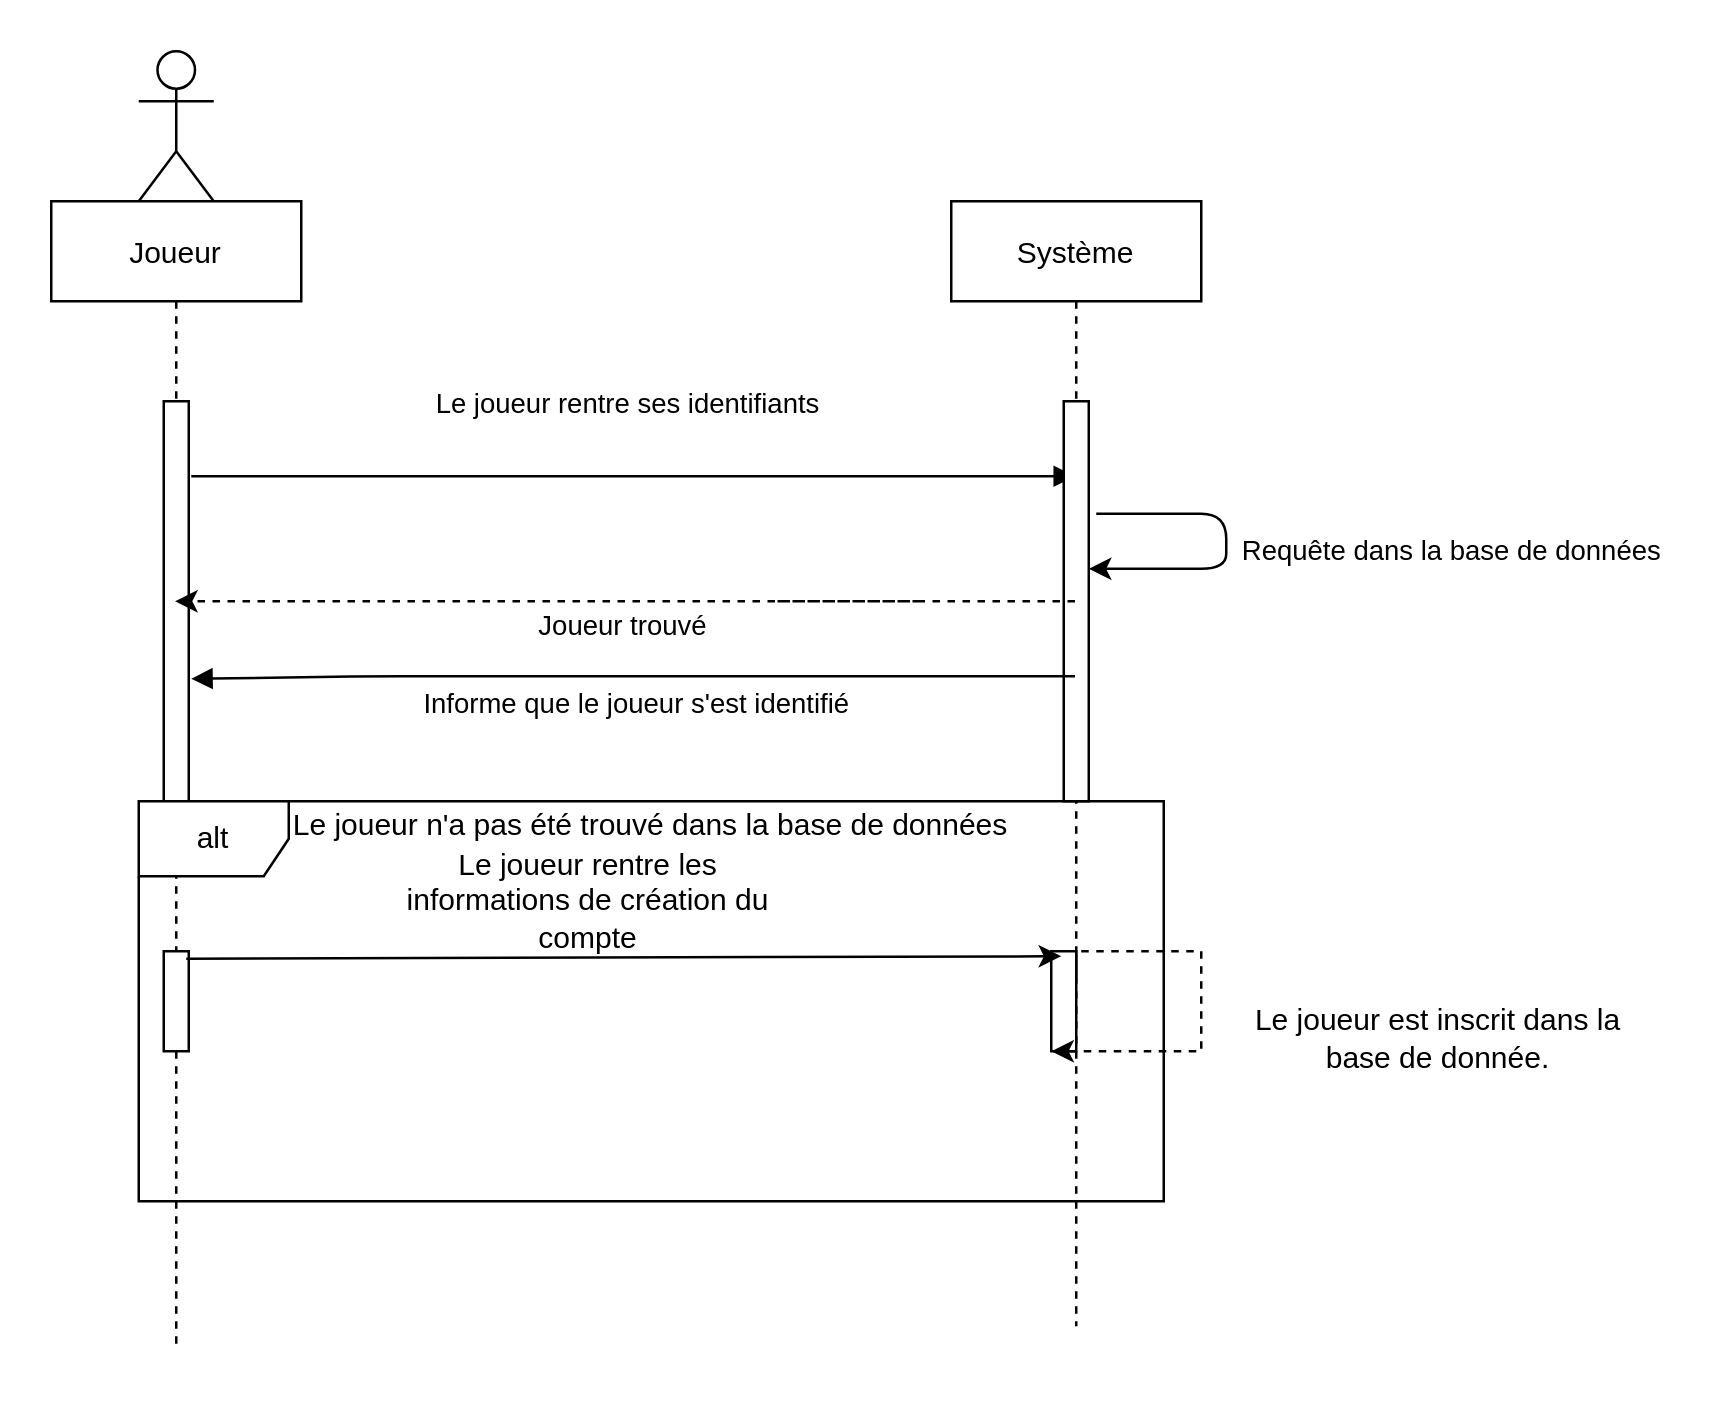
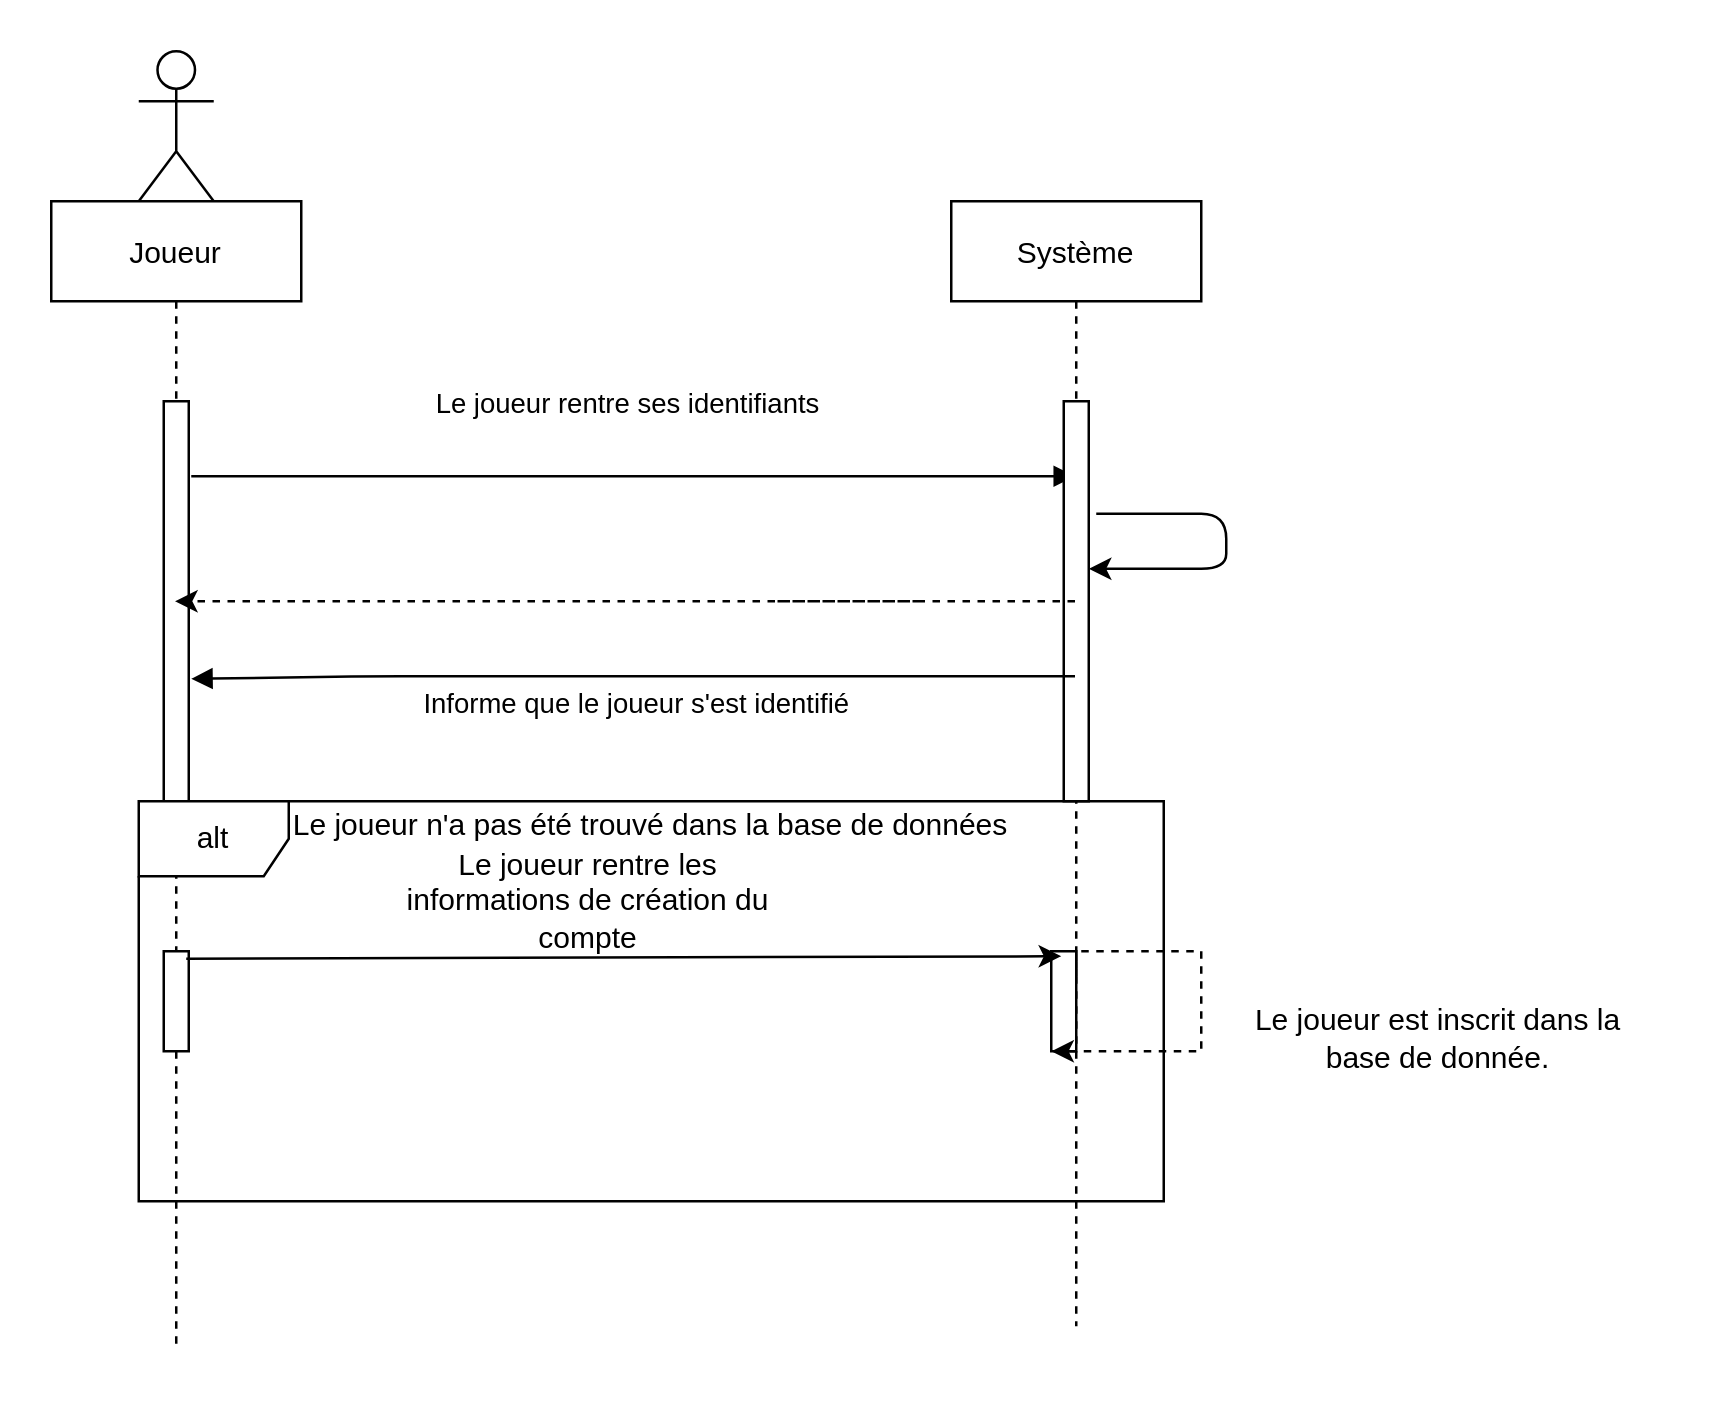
(1451, 551) -> none
(626, 626) -> none
